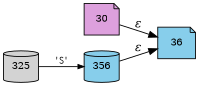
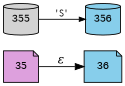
(102, 19) -> (21, 67)
(134, 56) -> none
(21, 67) -> (21, 19)
